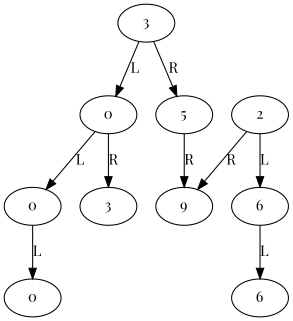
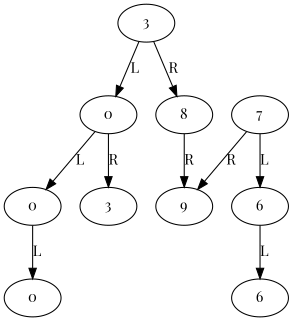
(184, 115) -> (184, 115)
(260, 115) -> (260, 115)
